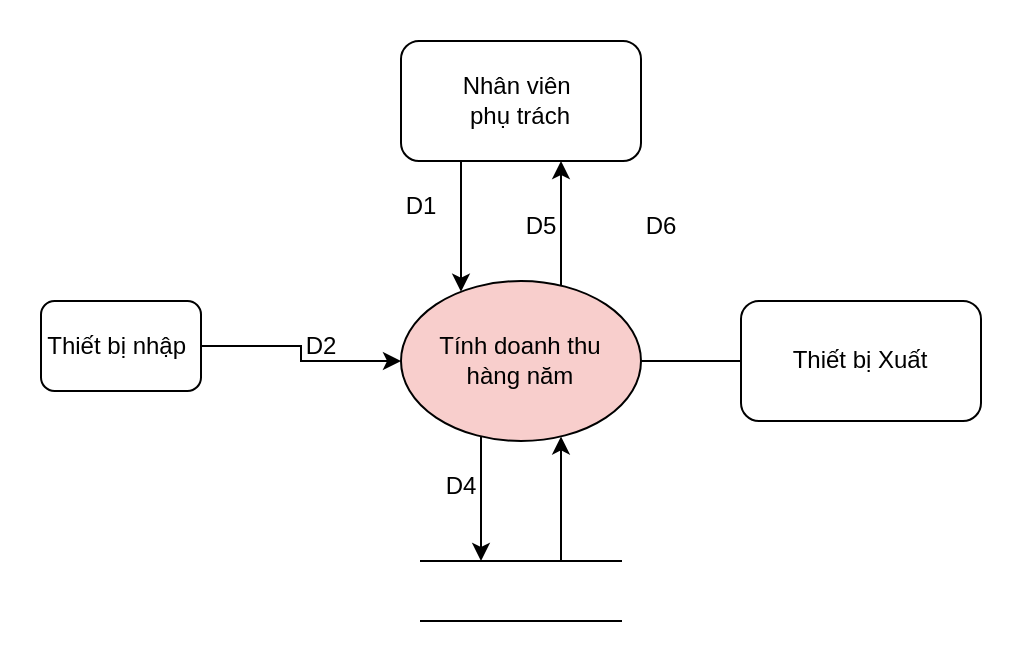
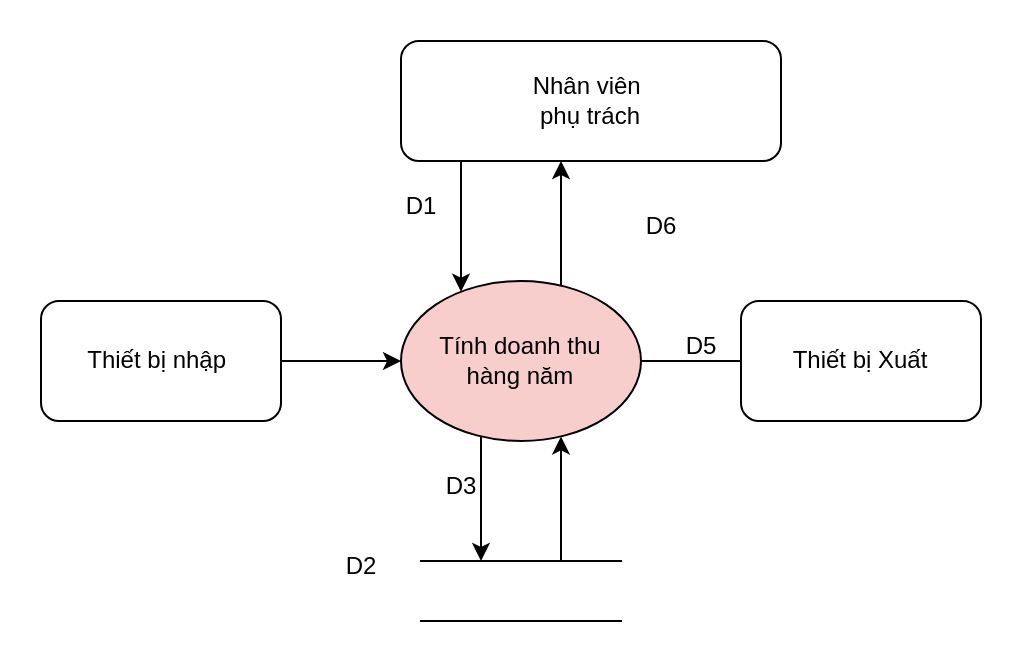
(521, 101) -> (591, 101)
(541, 227) -> (701, 347)
(121, 346) -> (161, 361)
(321, 347) -> (361, 567)
(462, 487) -> (462, 487)
